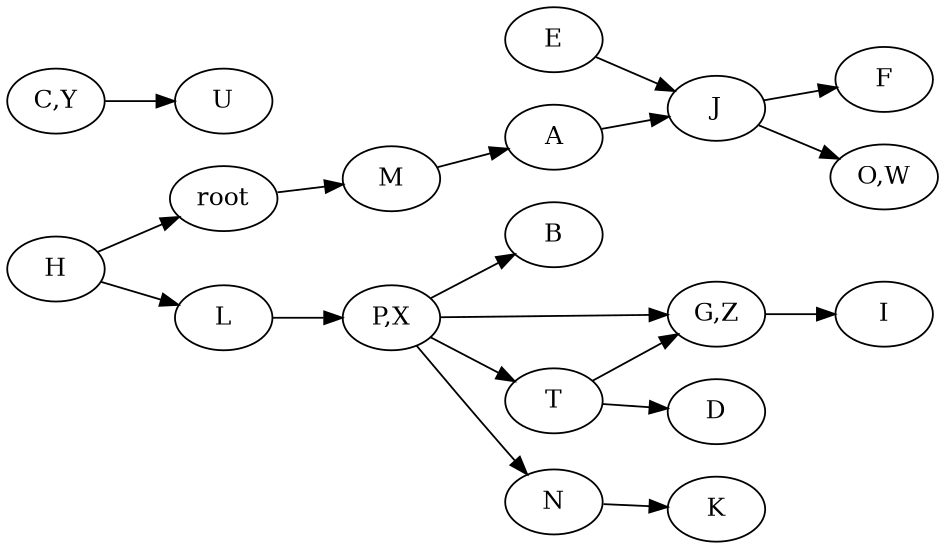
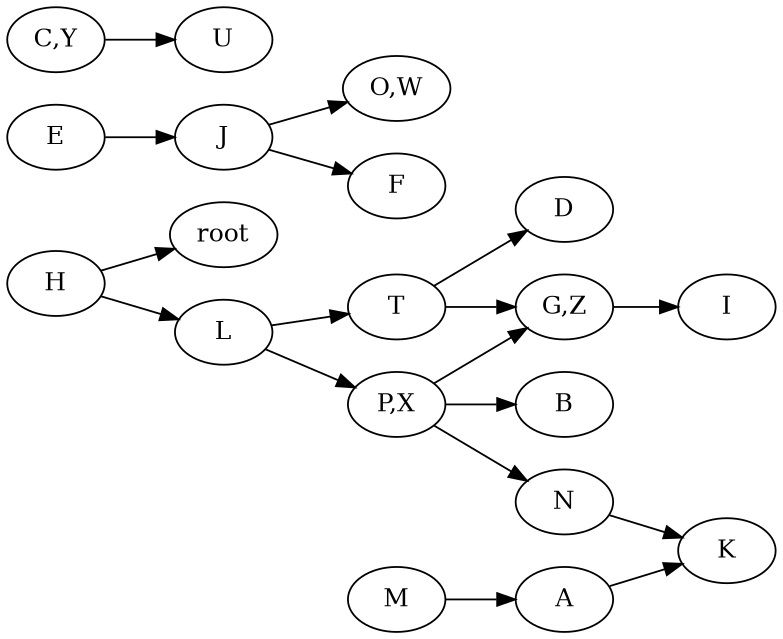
(626, 124) -> (637, 578)
(301, 189) -> none
(465, 355) -> (301, 321)
